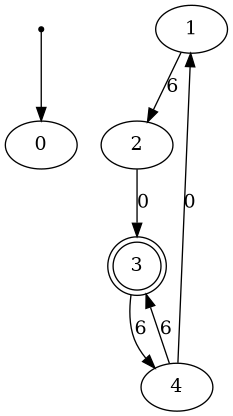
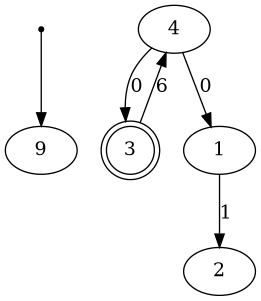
(173, 87) -> (226, 214)
(41, 145) -> (41, 150)
(137, 196) -> none
(166, 329) -> (137, 87)
